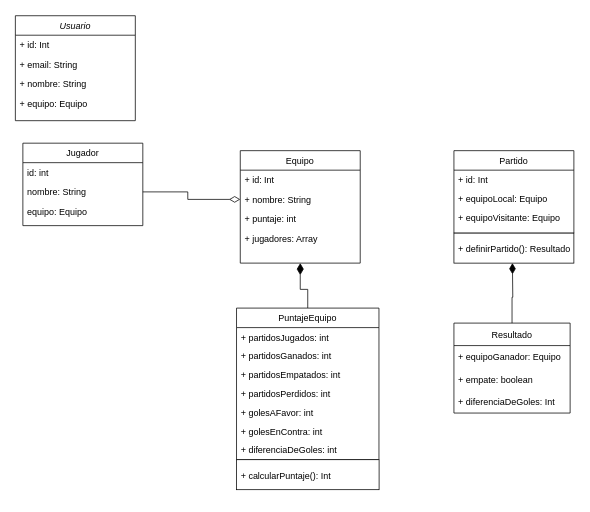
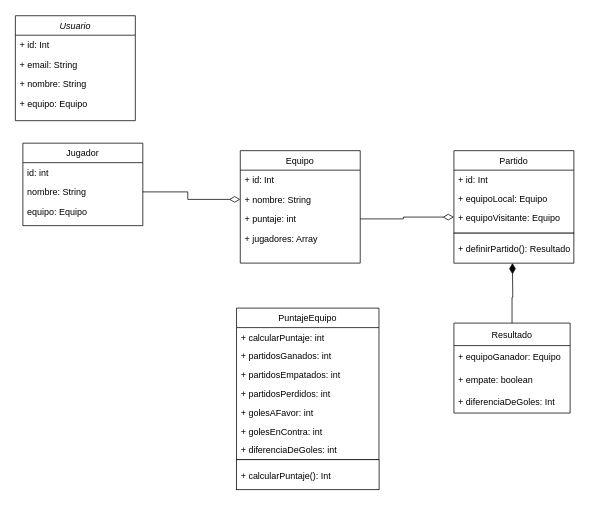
none -> (404, 219)
(306, 289) -> none
(290, 338) -> (289, 338)
